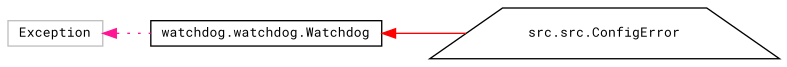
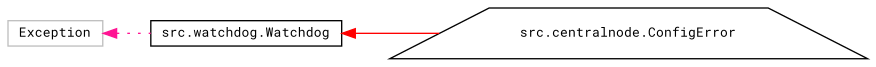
(266, 33) -> (246, 33)
(605, 33) -> (629, 33)
